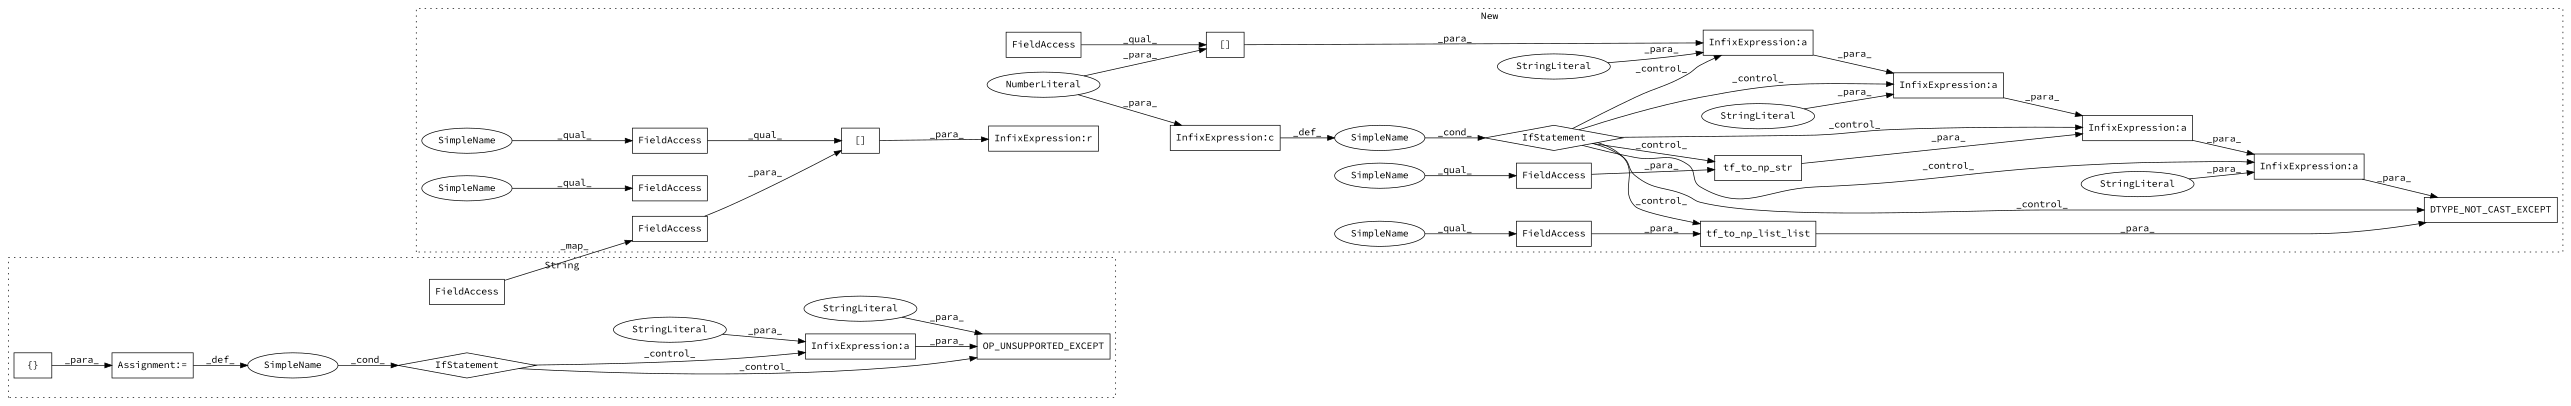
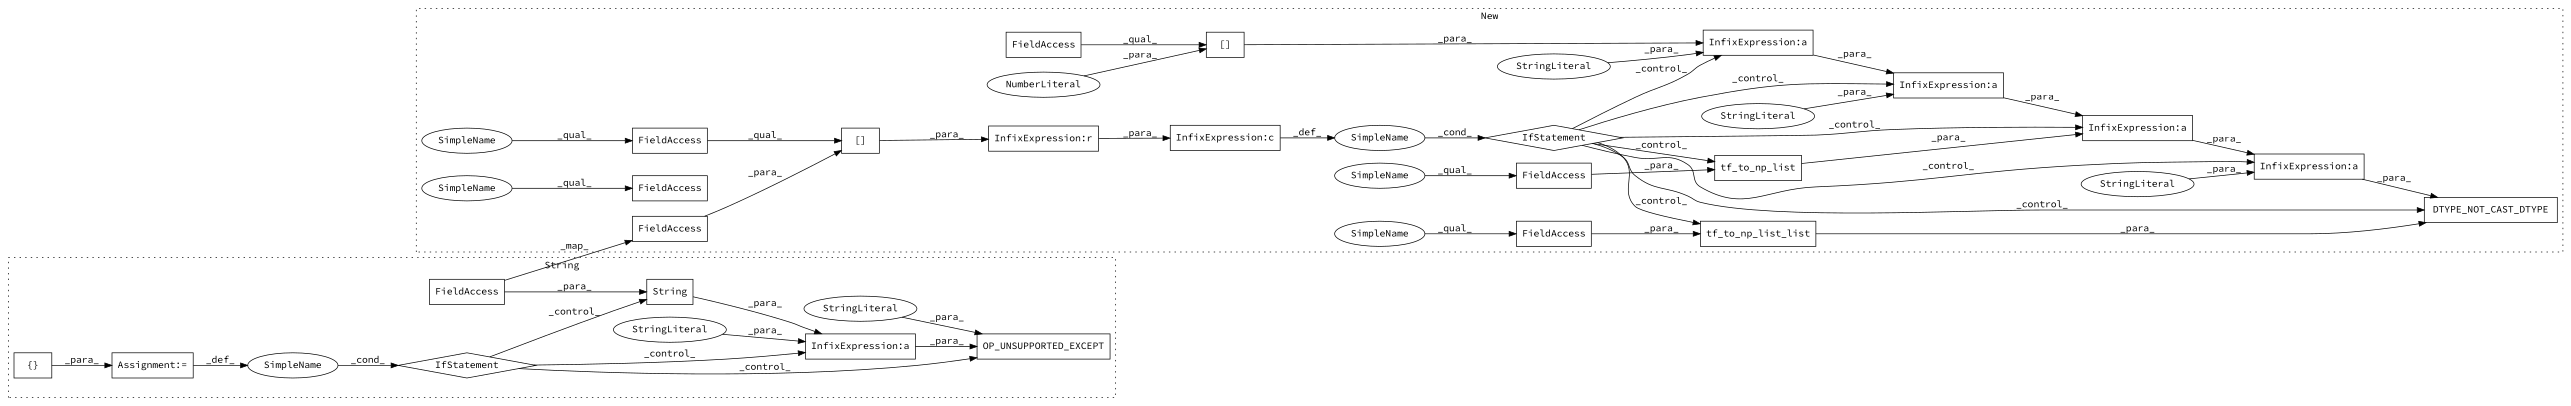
(1126, 109) -> (1131, 138)
(1758, 168) -> (1758, 168)
(2491, 210) -> (2491, 210)
none -> (670, 292)
